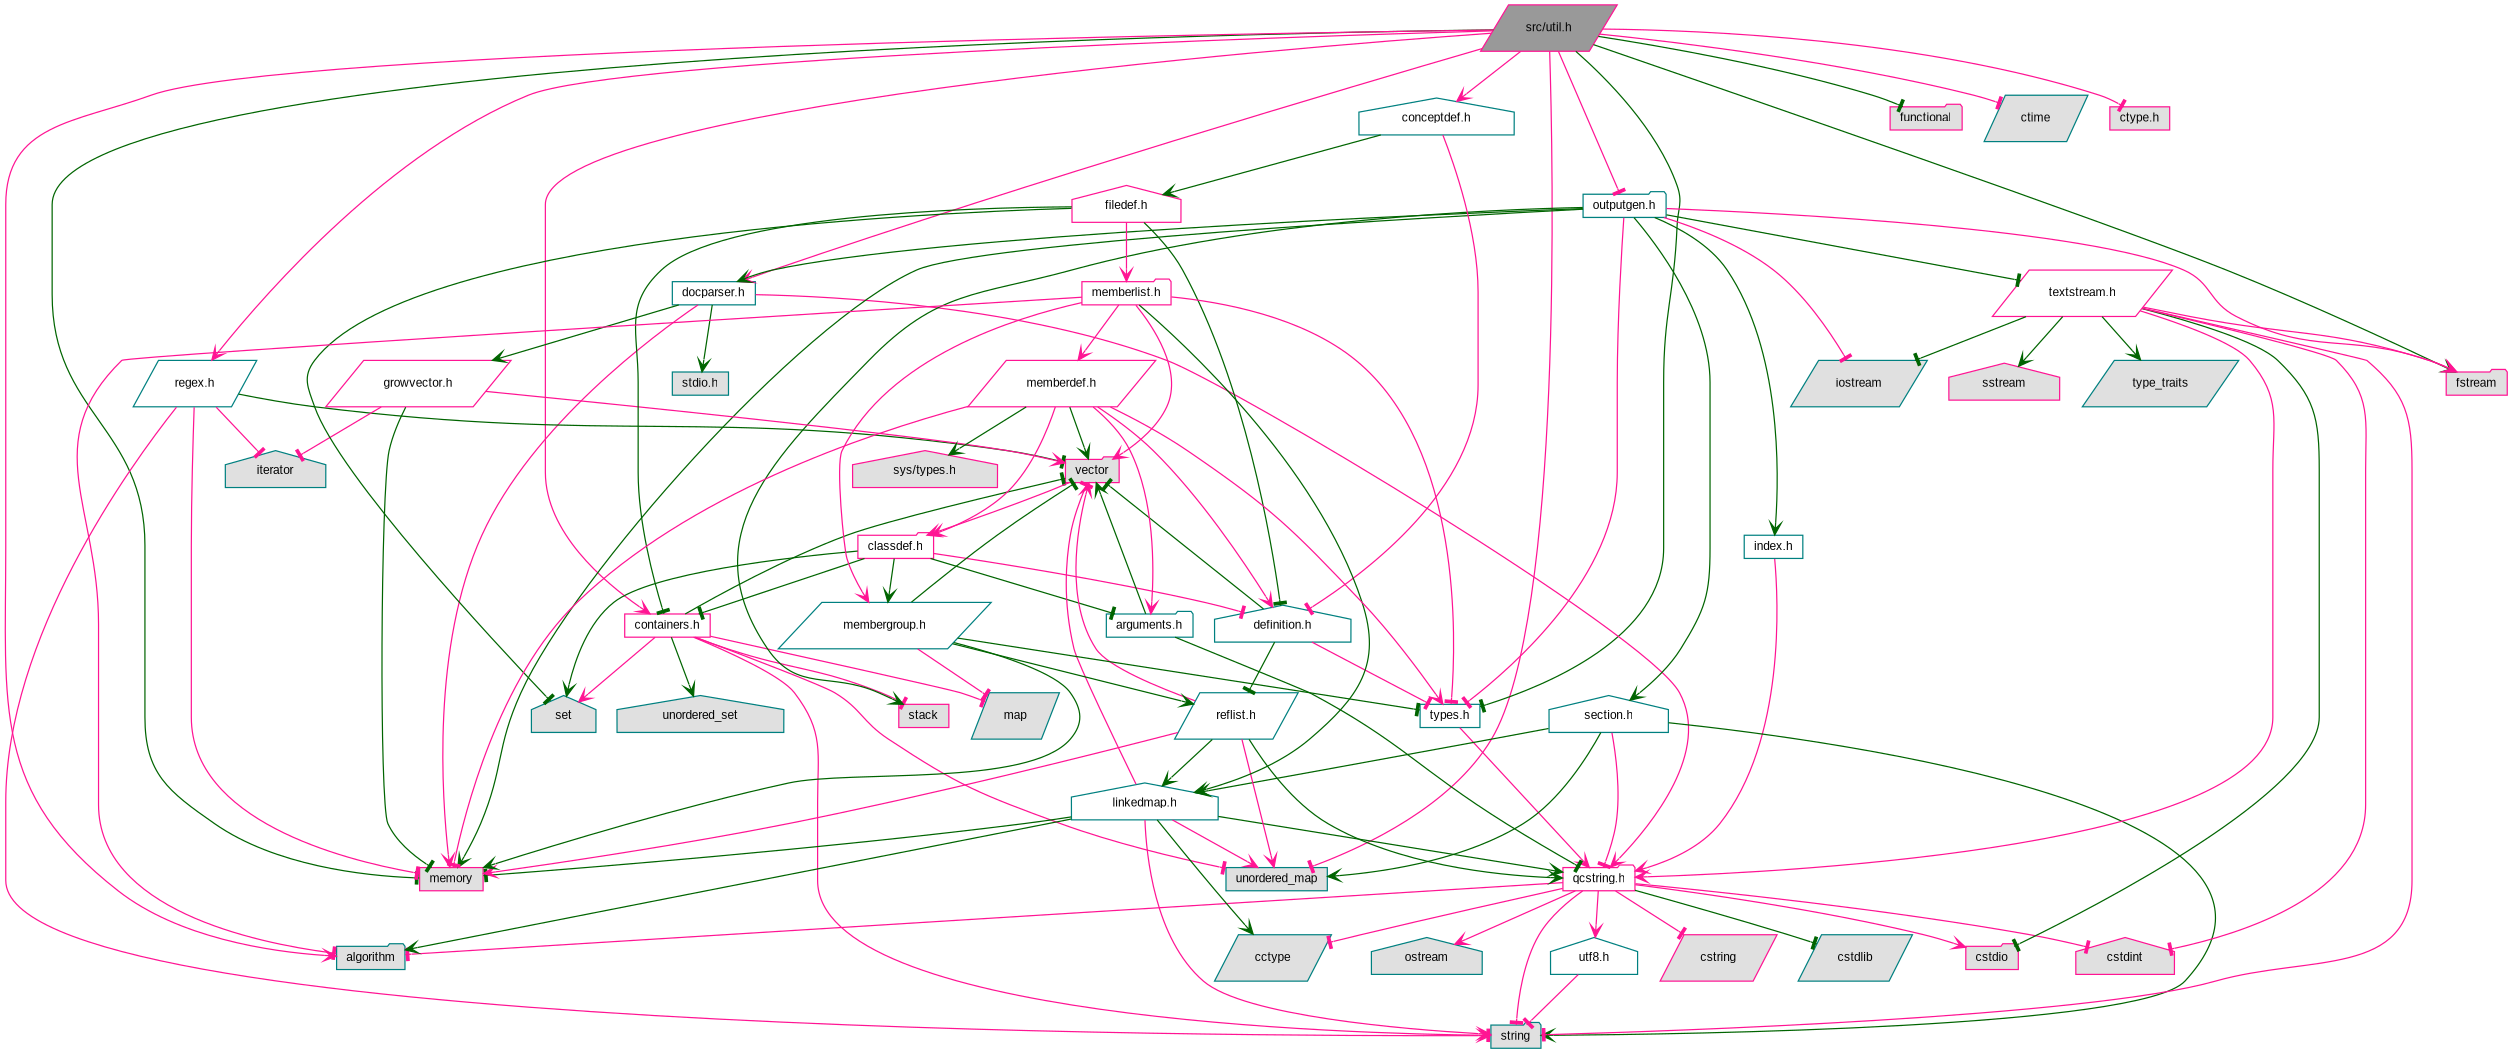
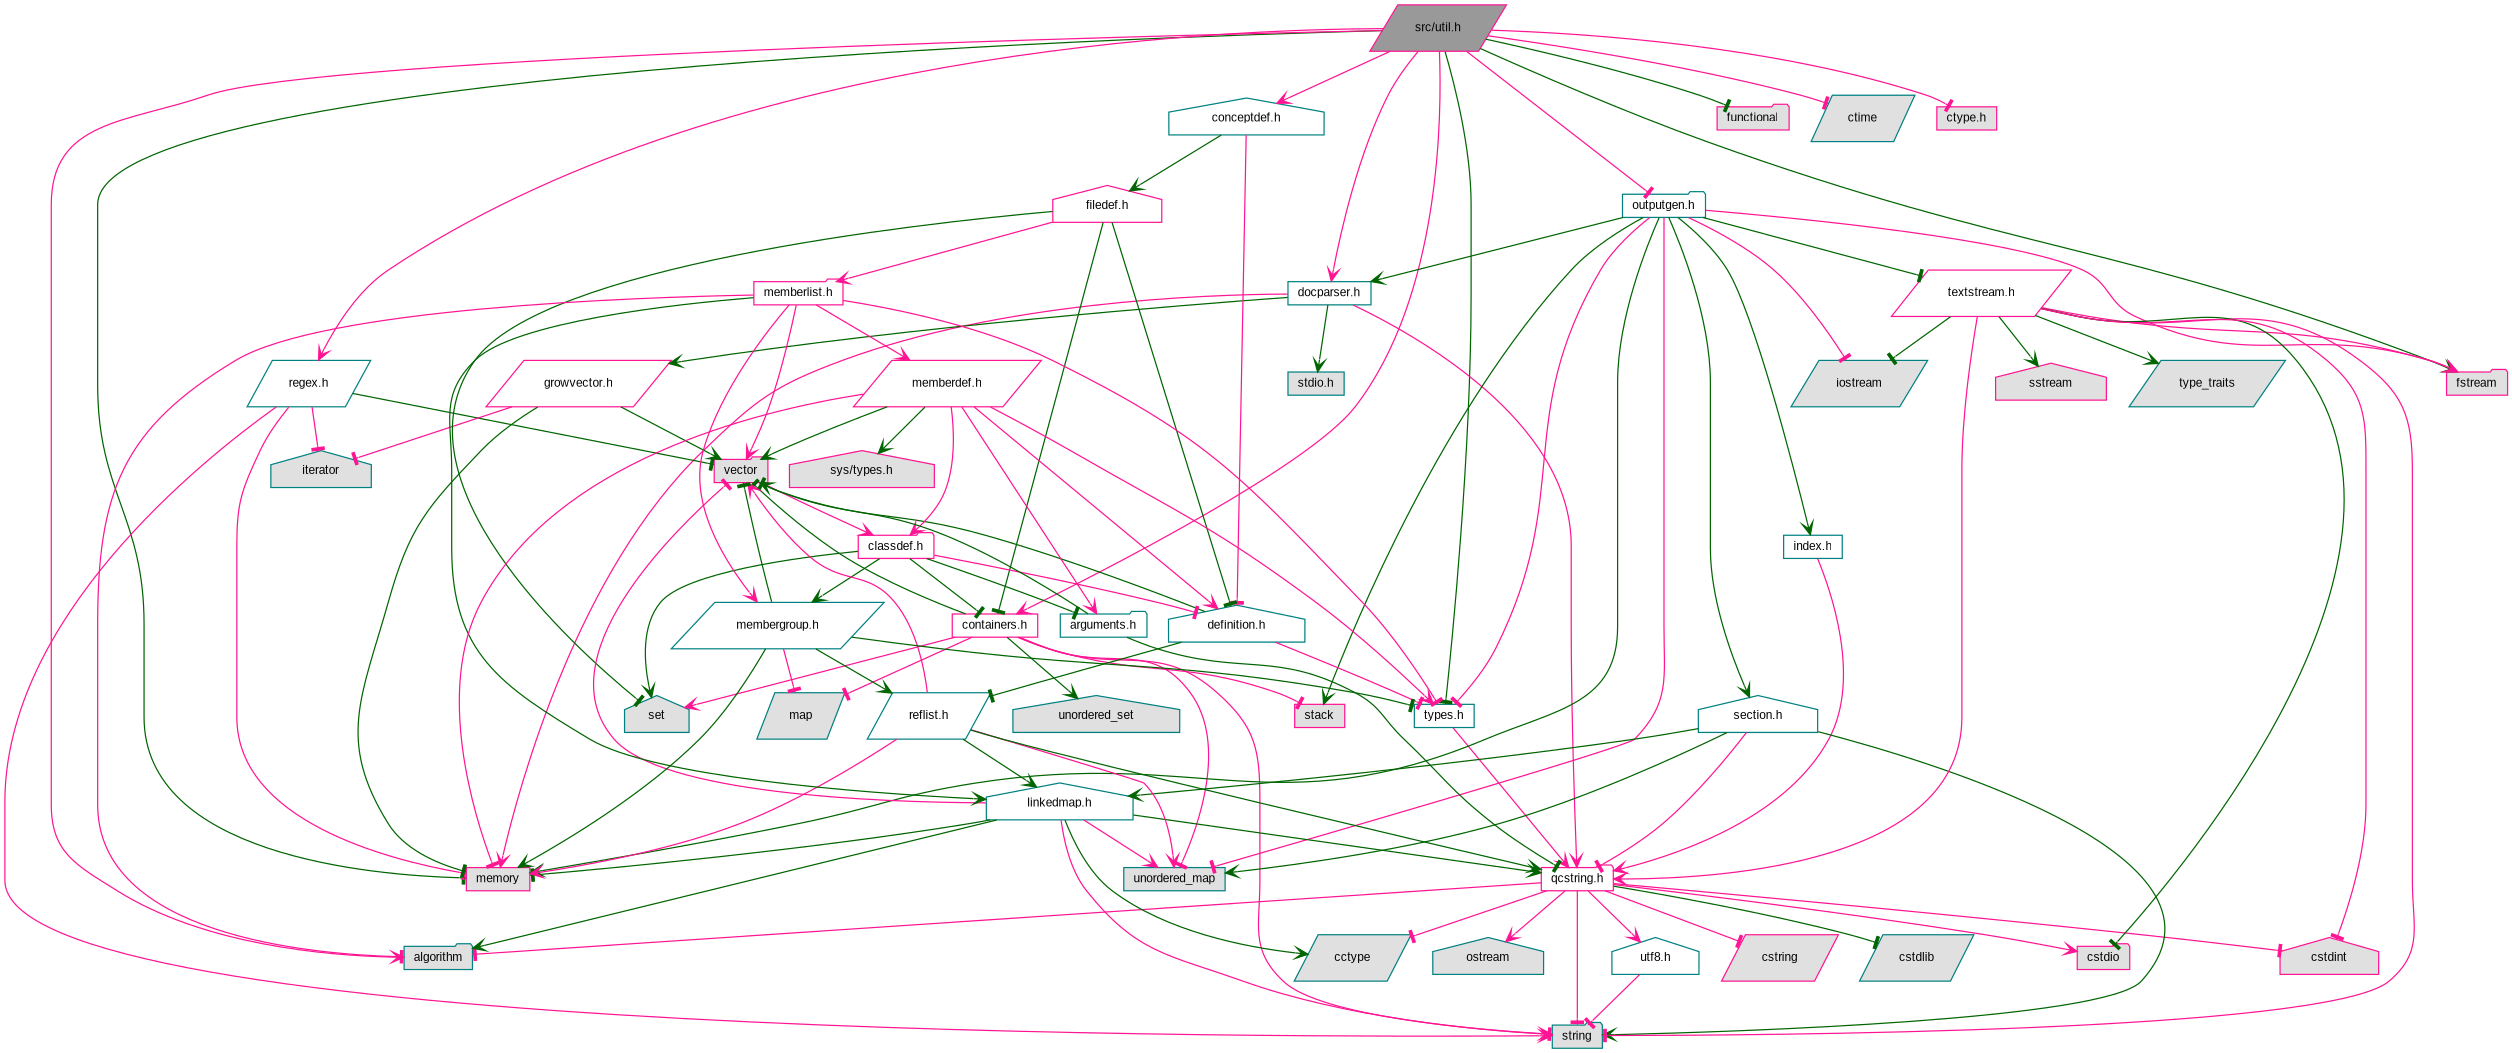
(770, 421) -> (665, 430)
(1541, 509) -> (1660, 700)
